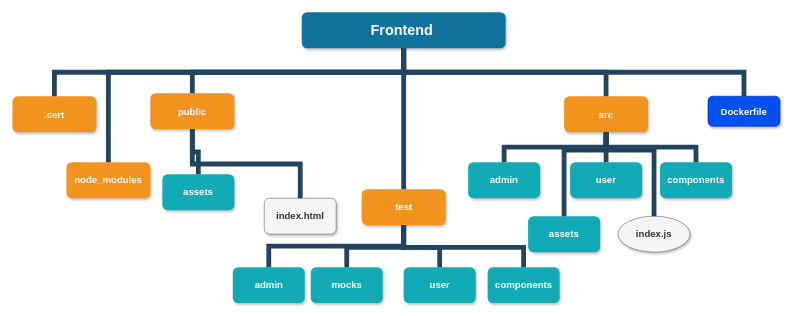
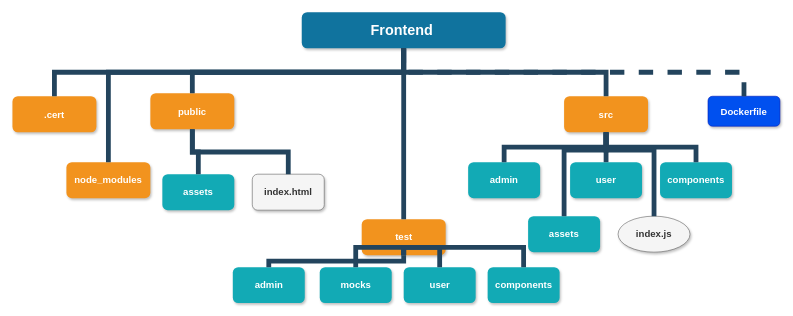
(631, 72) -> (631, 72)
(404, 207) -> (404, 237)
(300, 216) -> (288, 192)
(347, 285) -> (356, 285)
